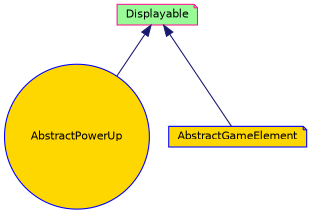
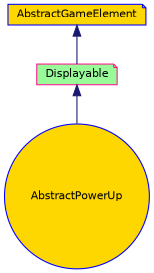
(201, 80) -> (77, 50)
